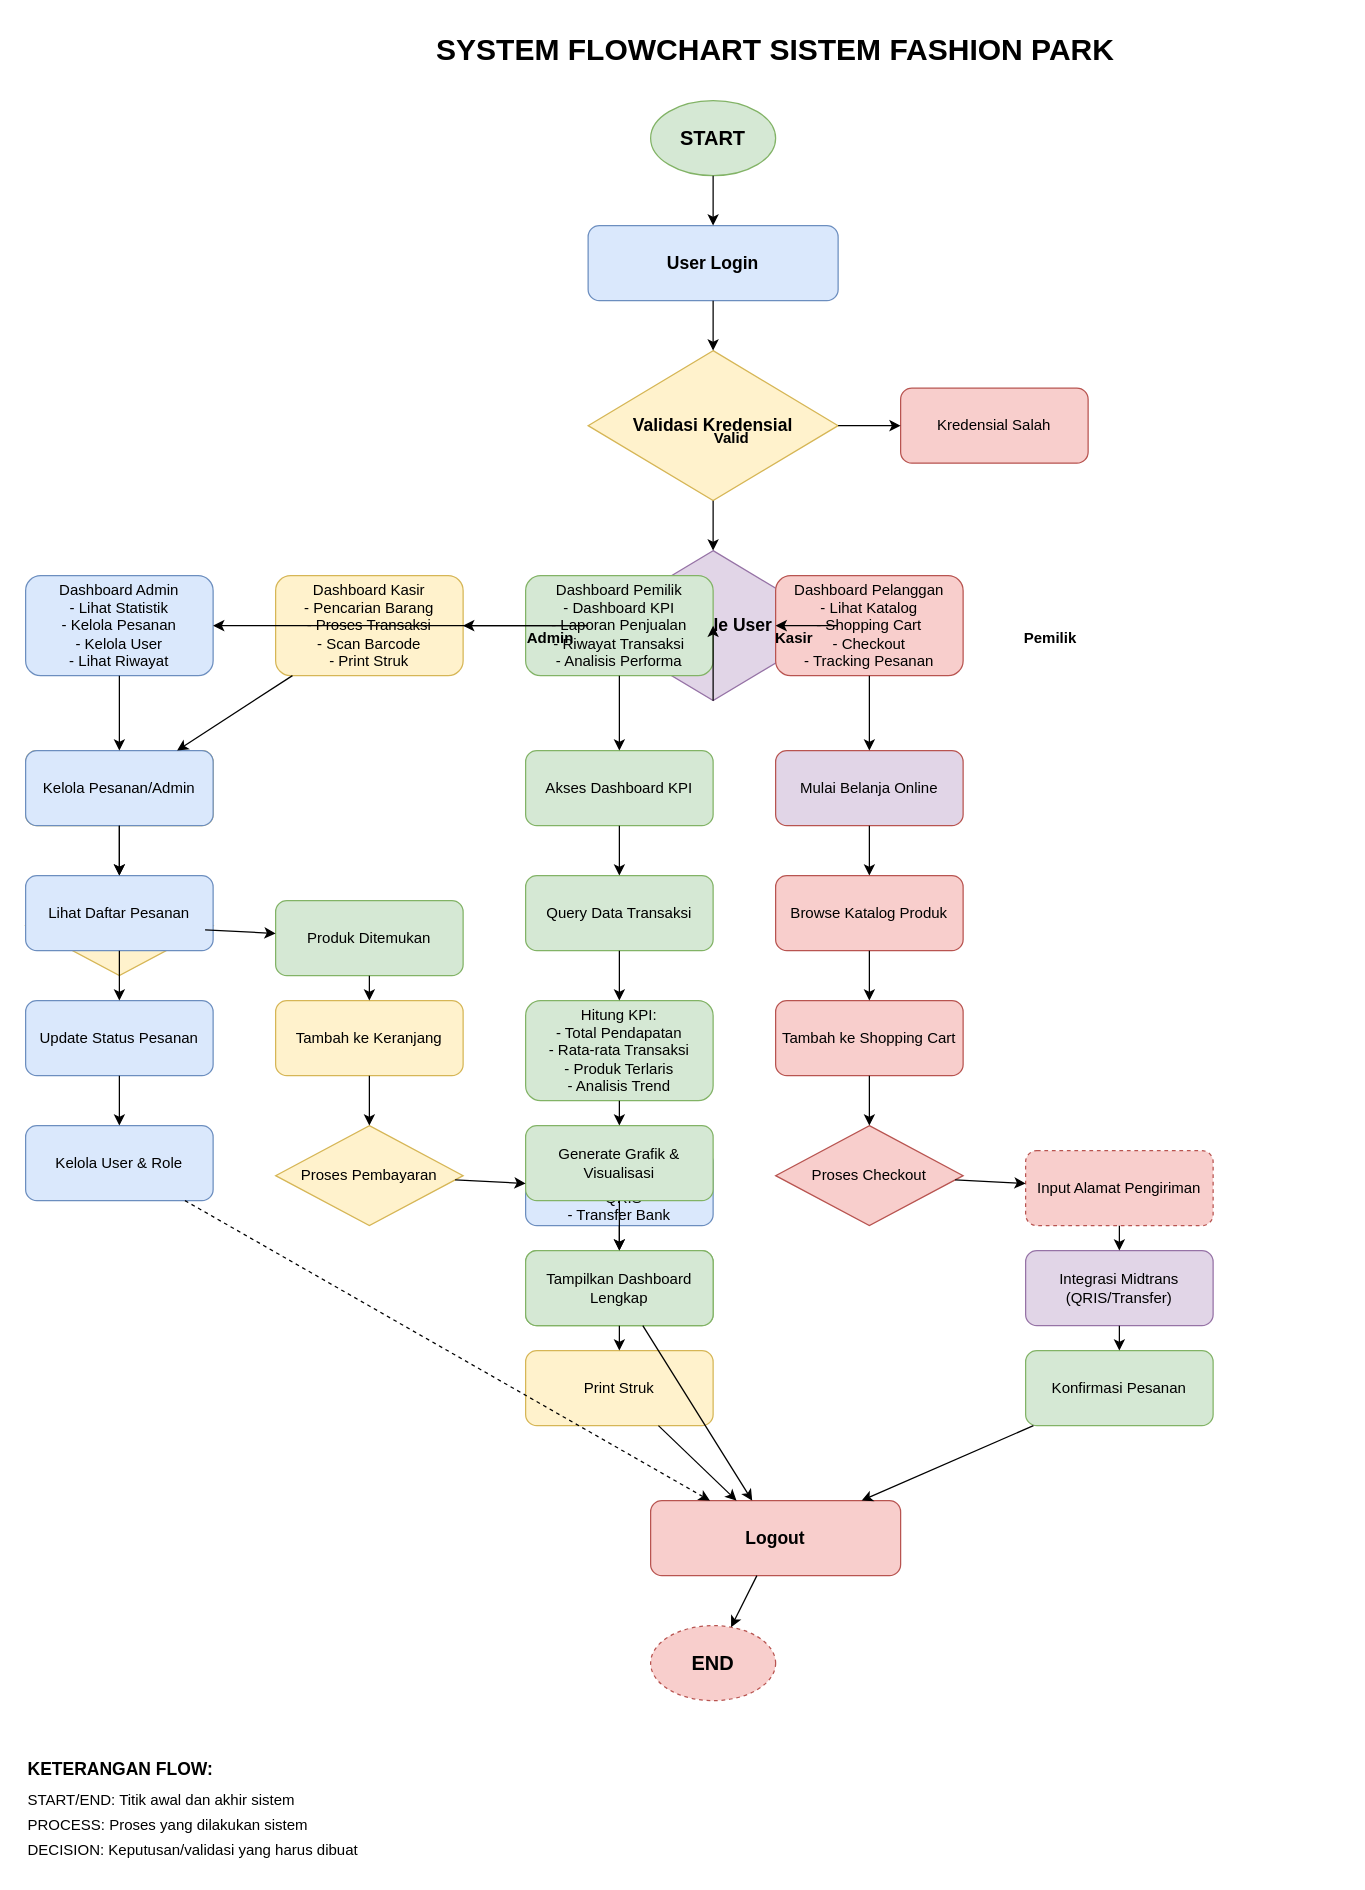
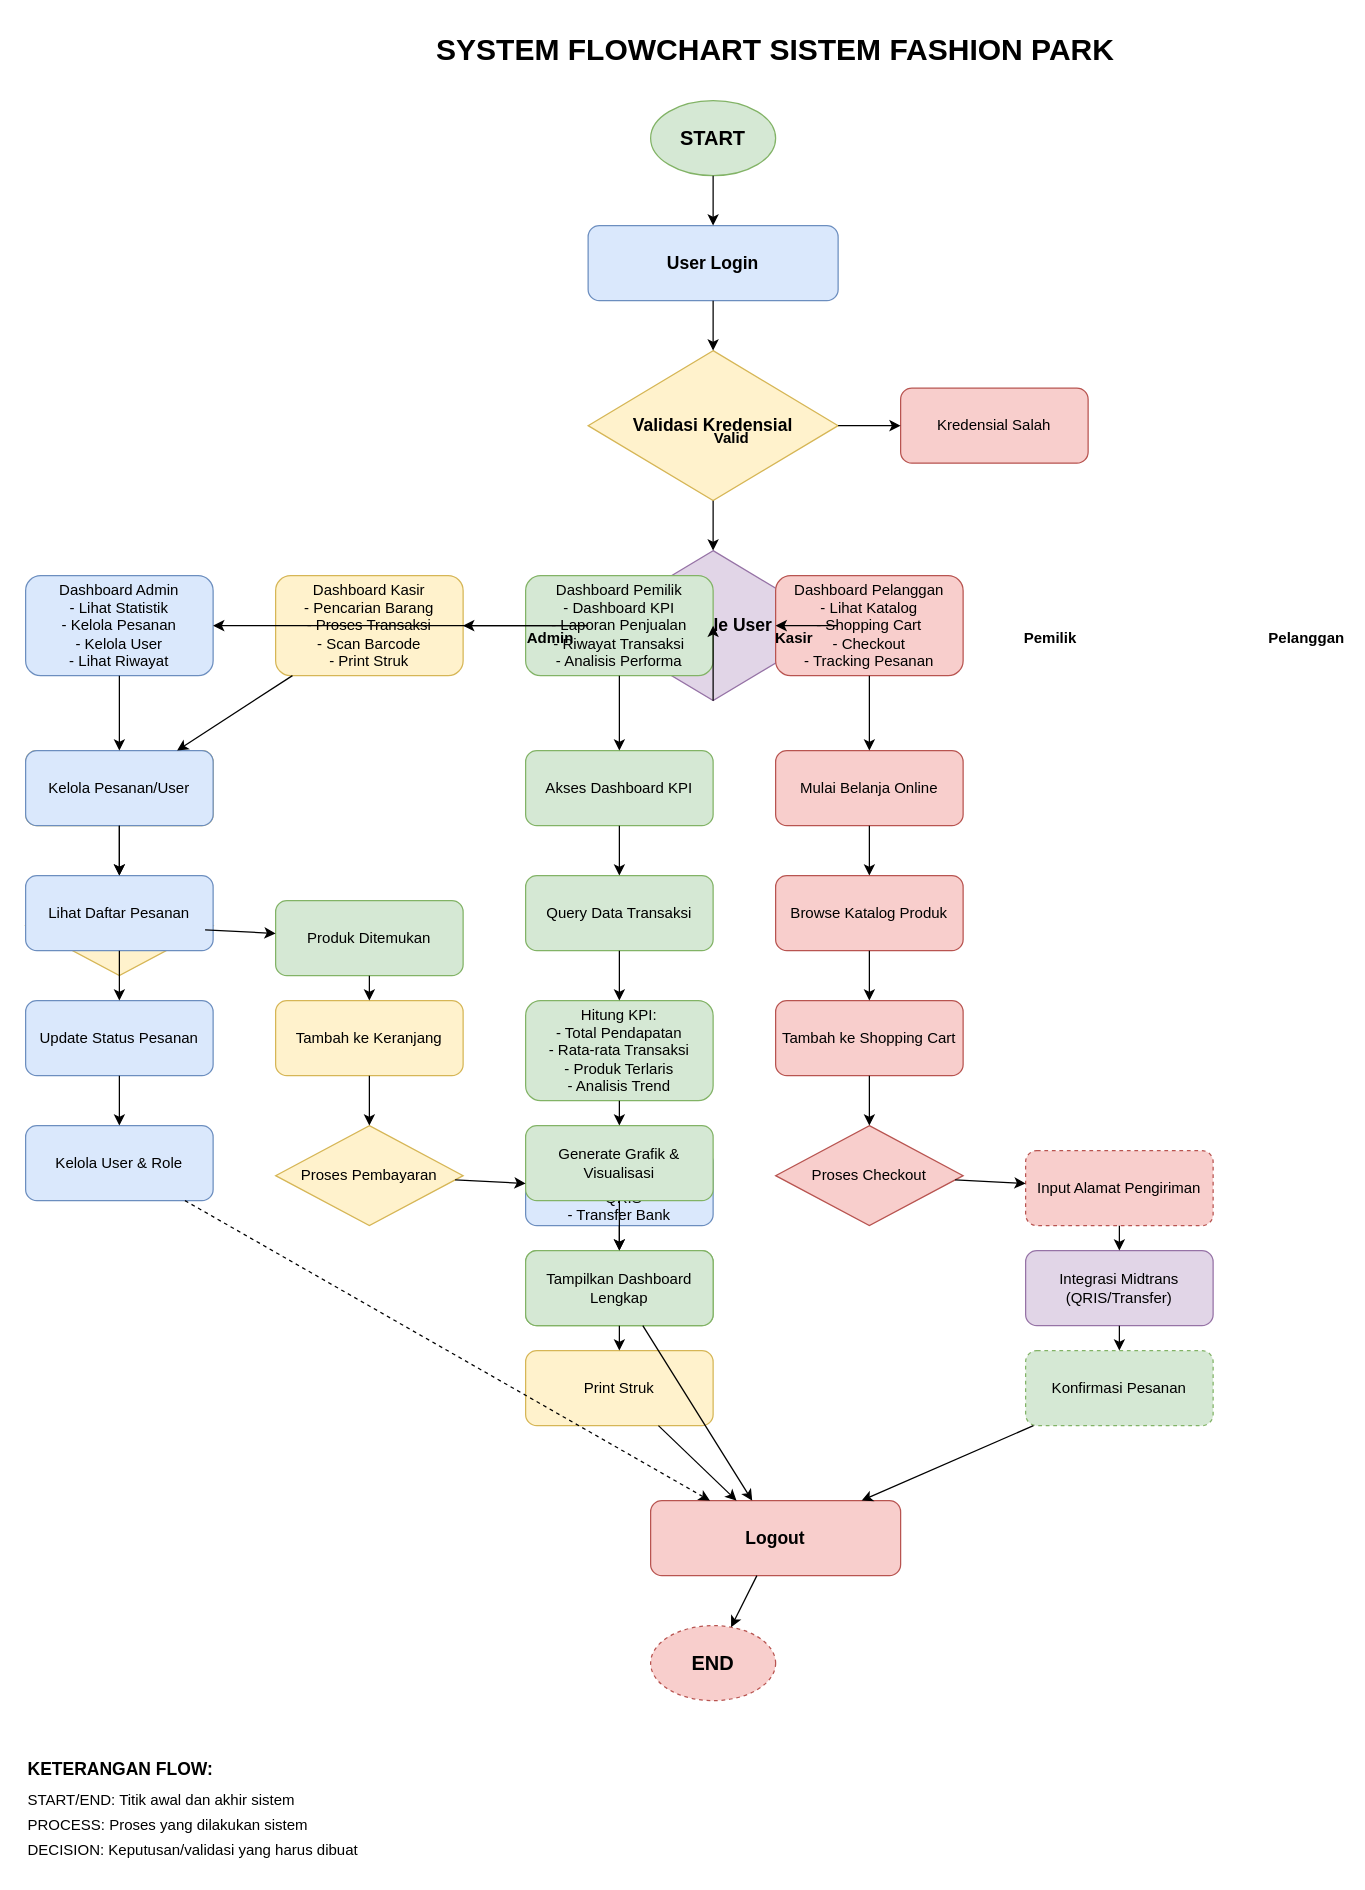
none -> (1307, 638)
(119, 788) -> (119, 788)
(869, 788) -> (869, 788)
(1119, 1388) -> (1119, 1388)
